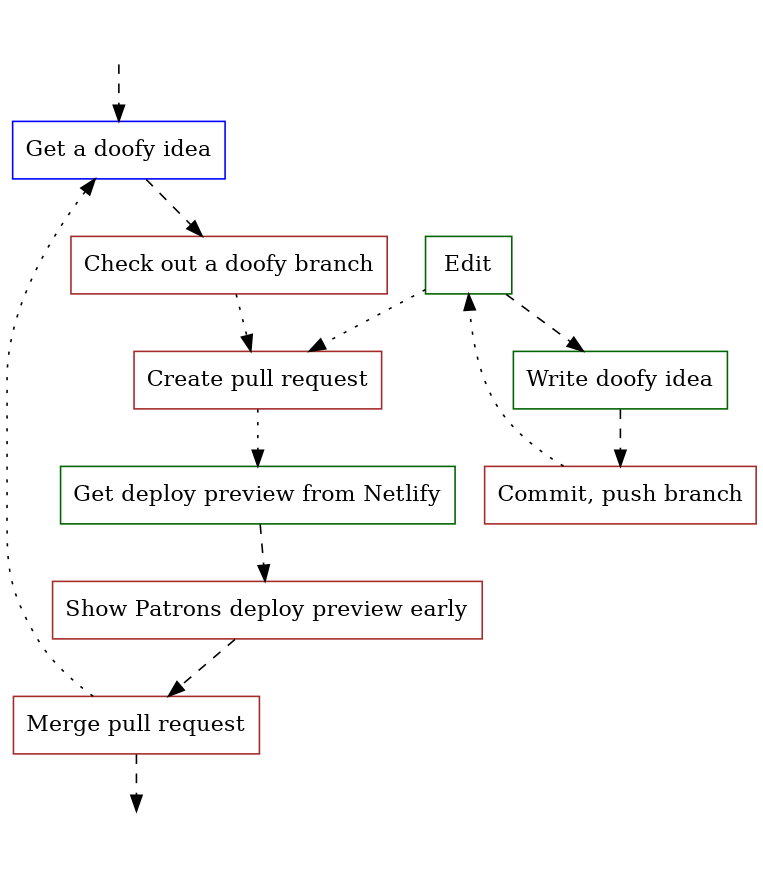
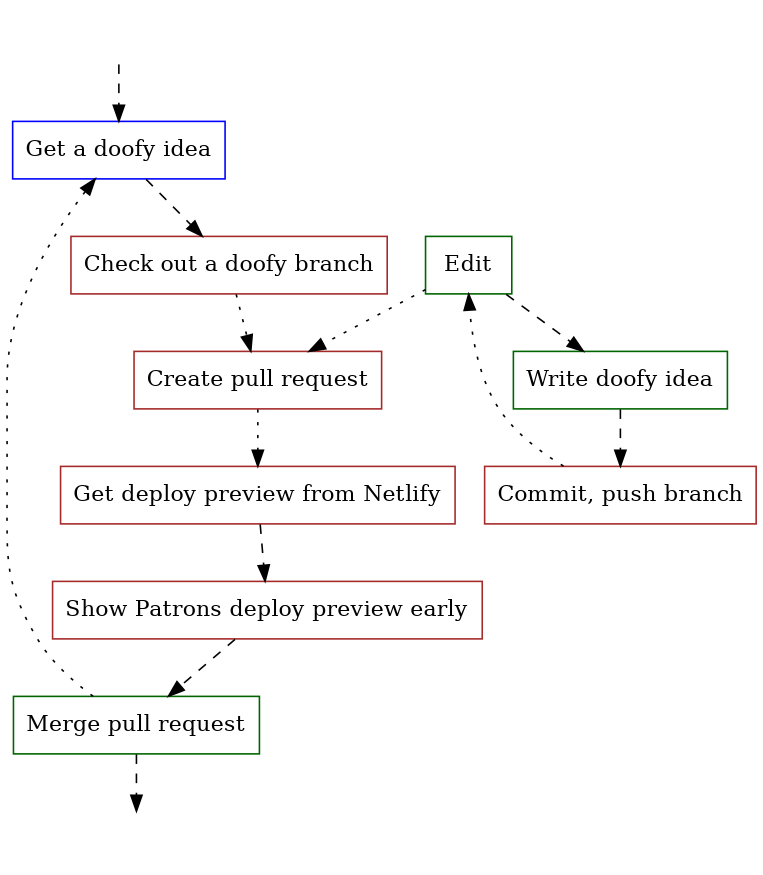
(258, 495) -> (258, 495)
(136, 725) -> (136, 725)
